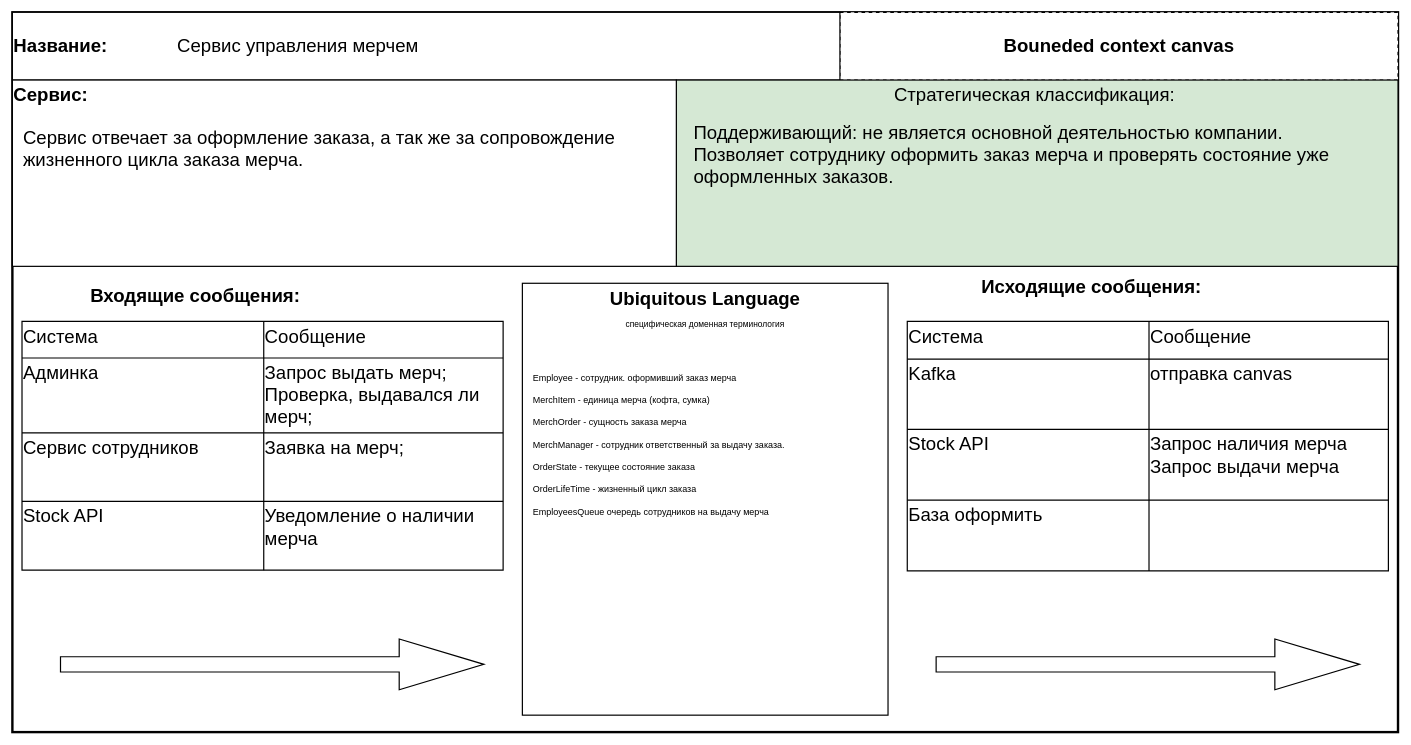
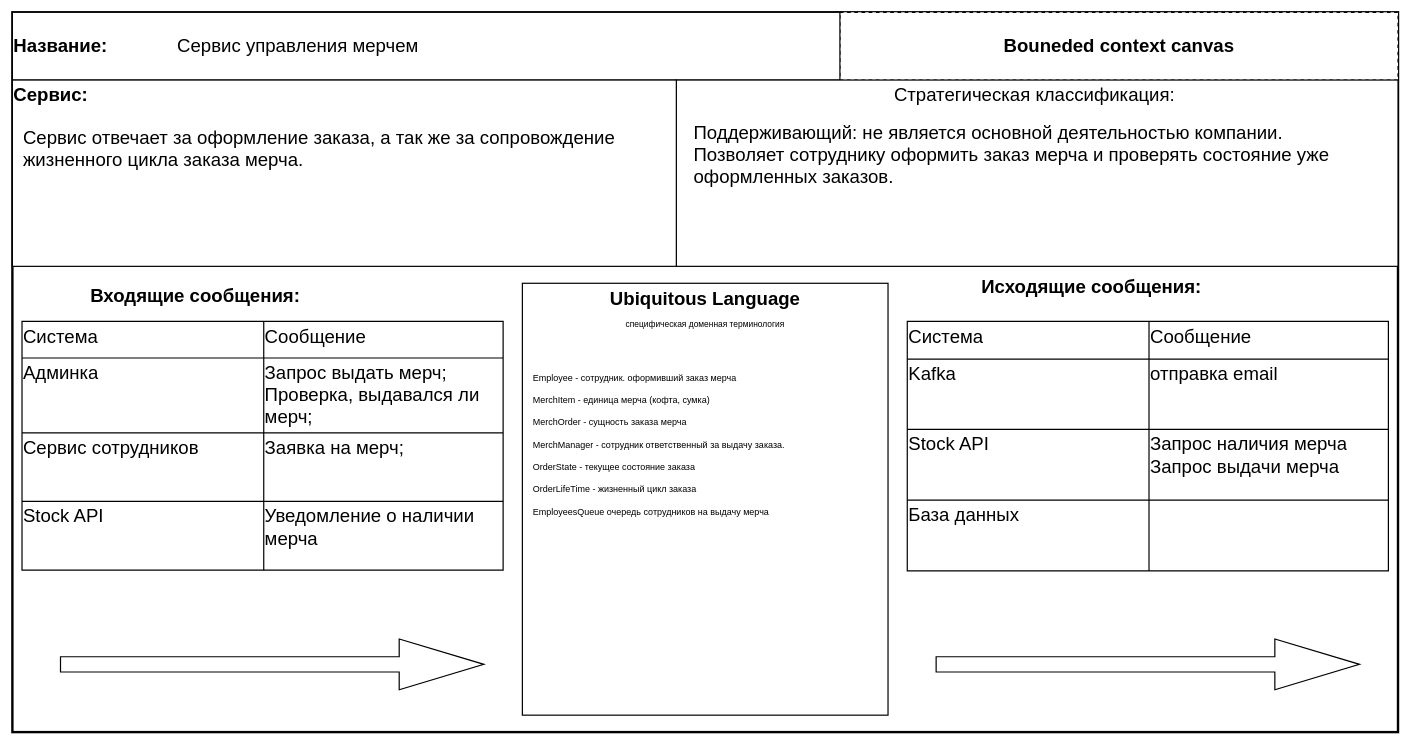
(1037, 173) -> (1037, 173)
(1226, 374) -> (1216, 374)
(974, 515) -> (964, 515)
